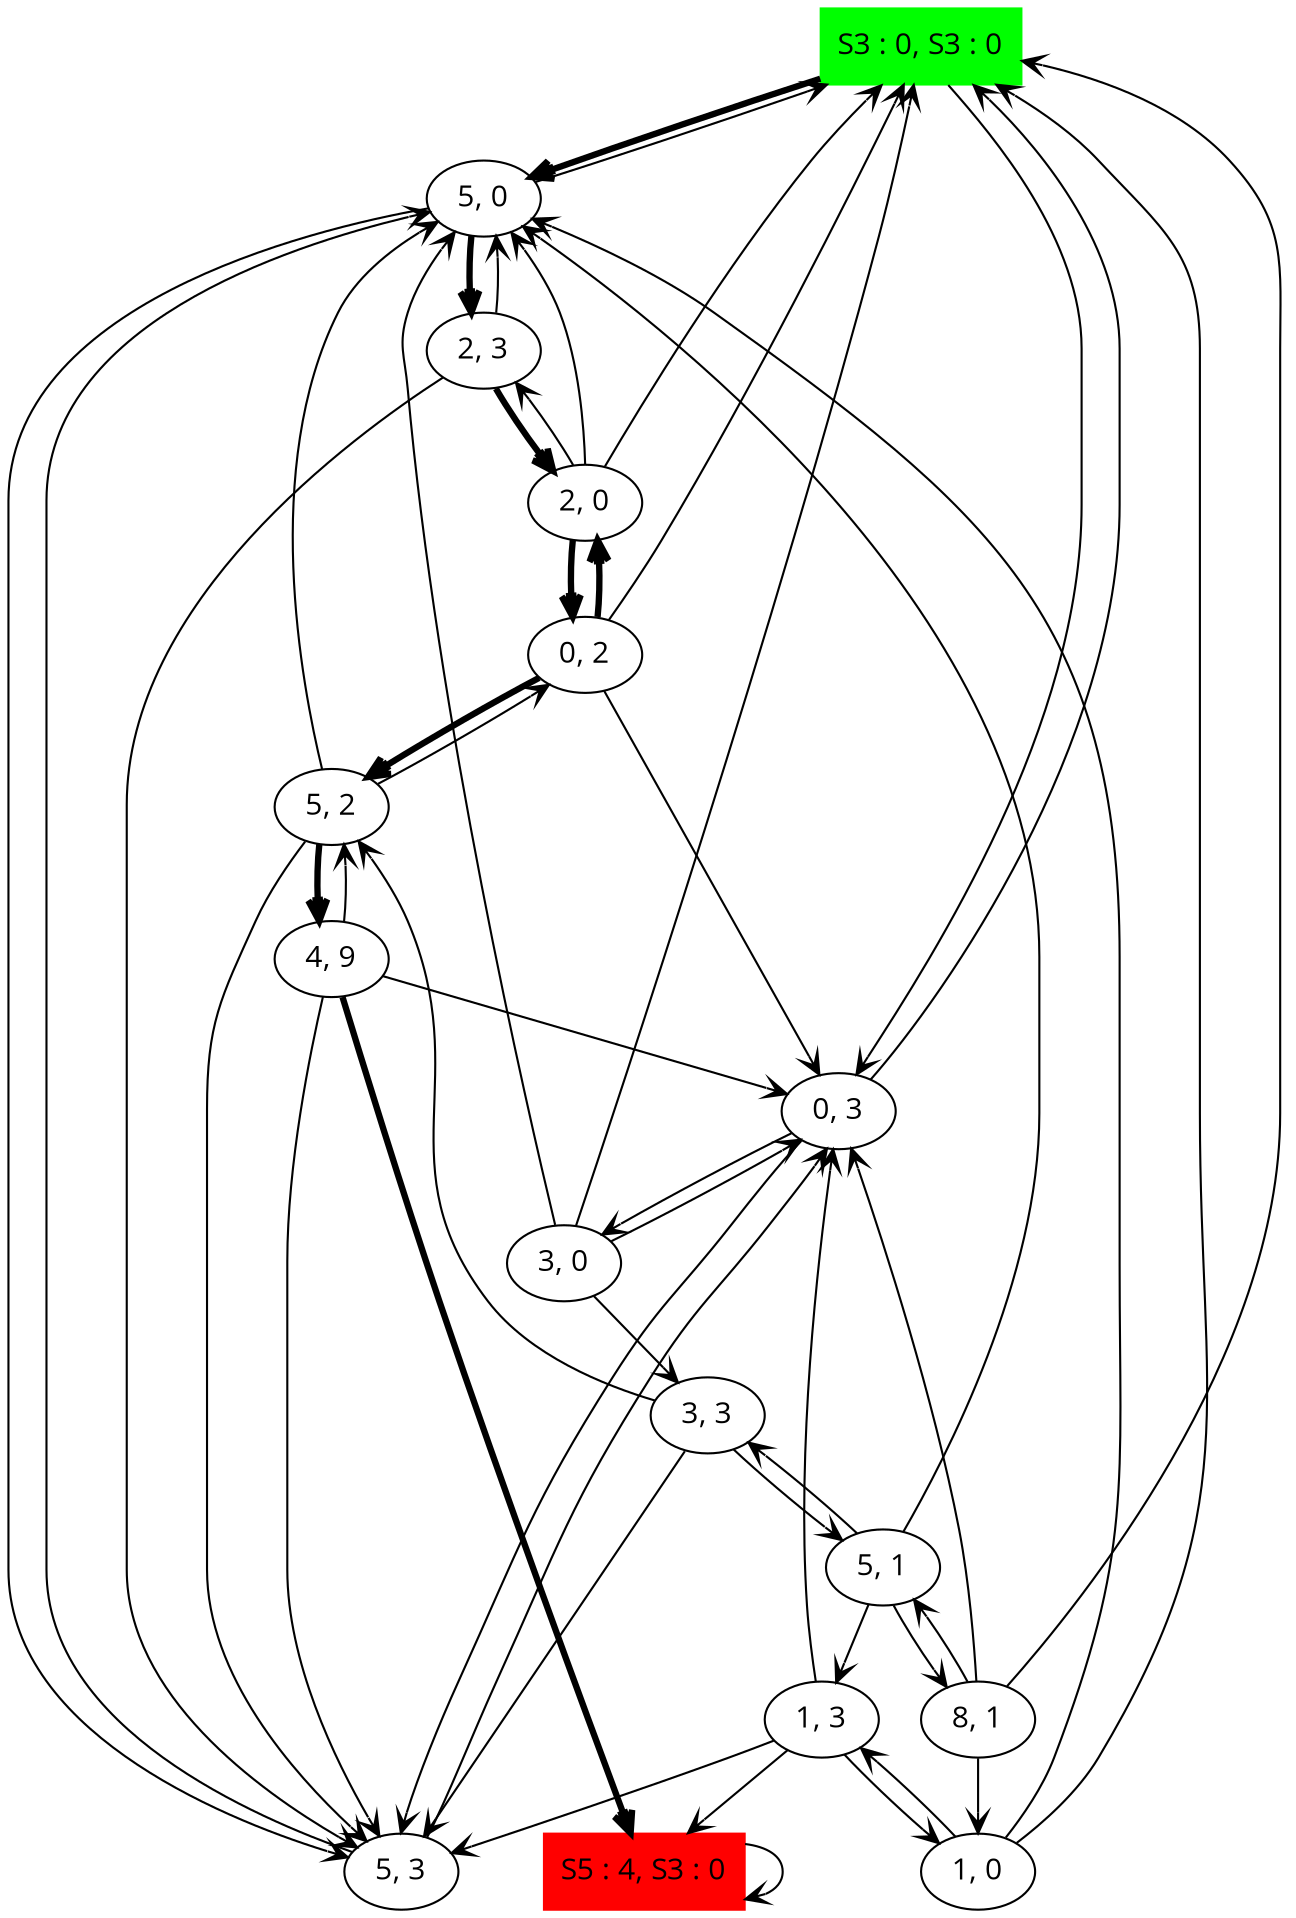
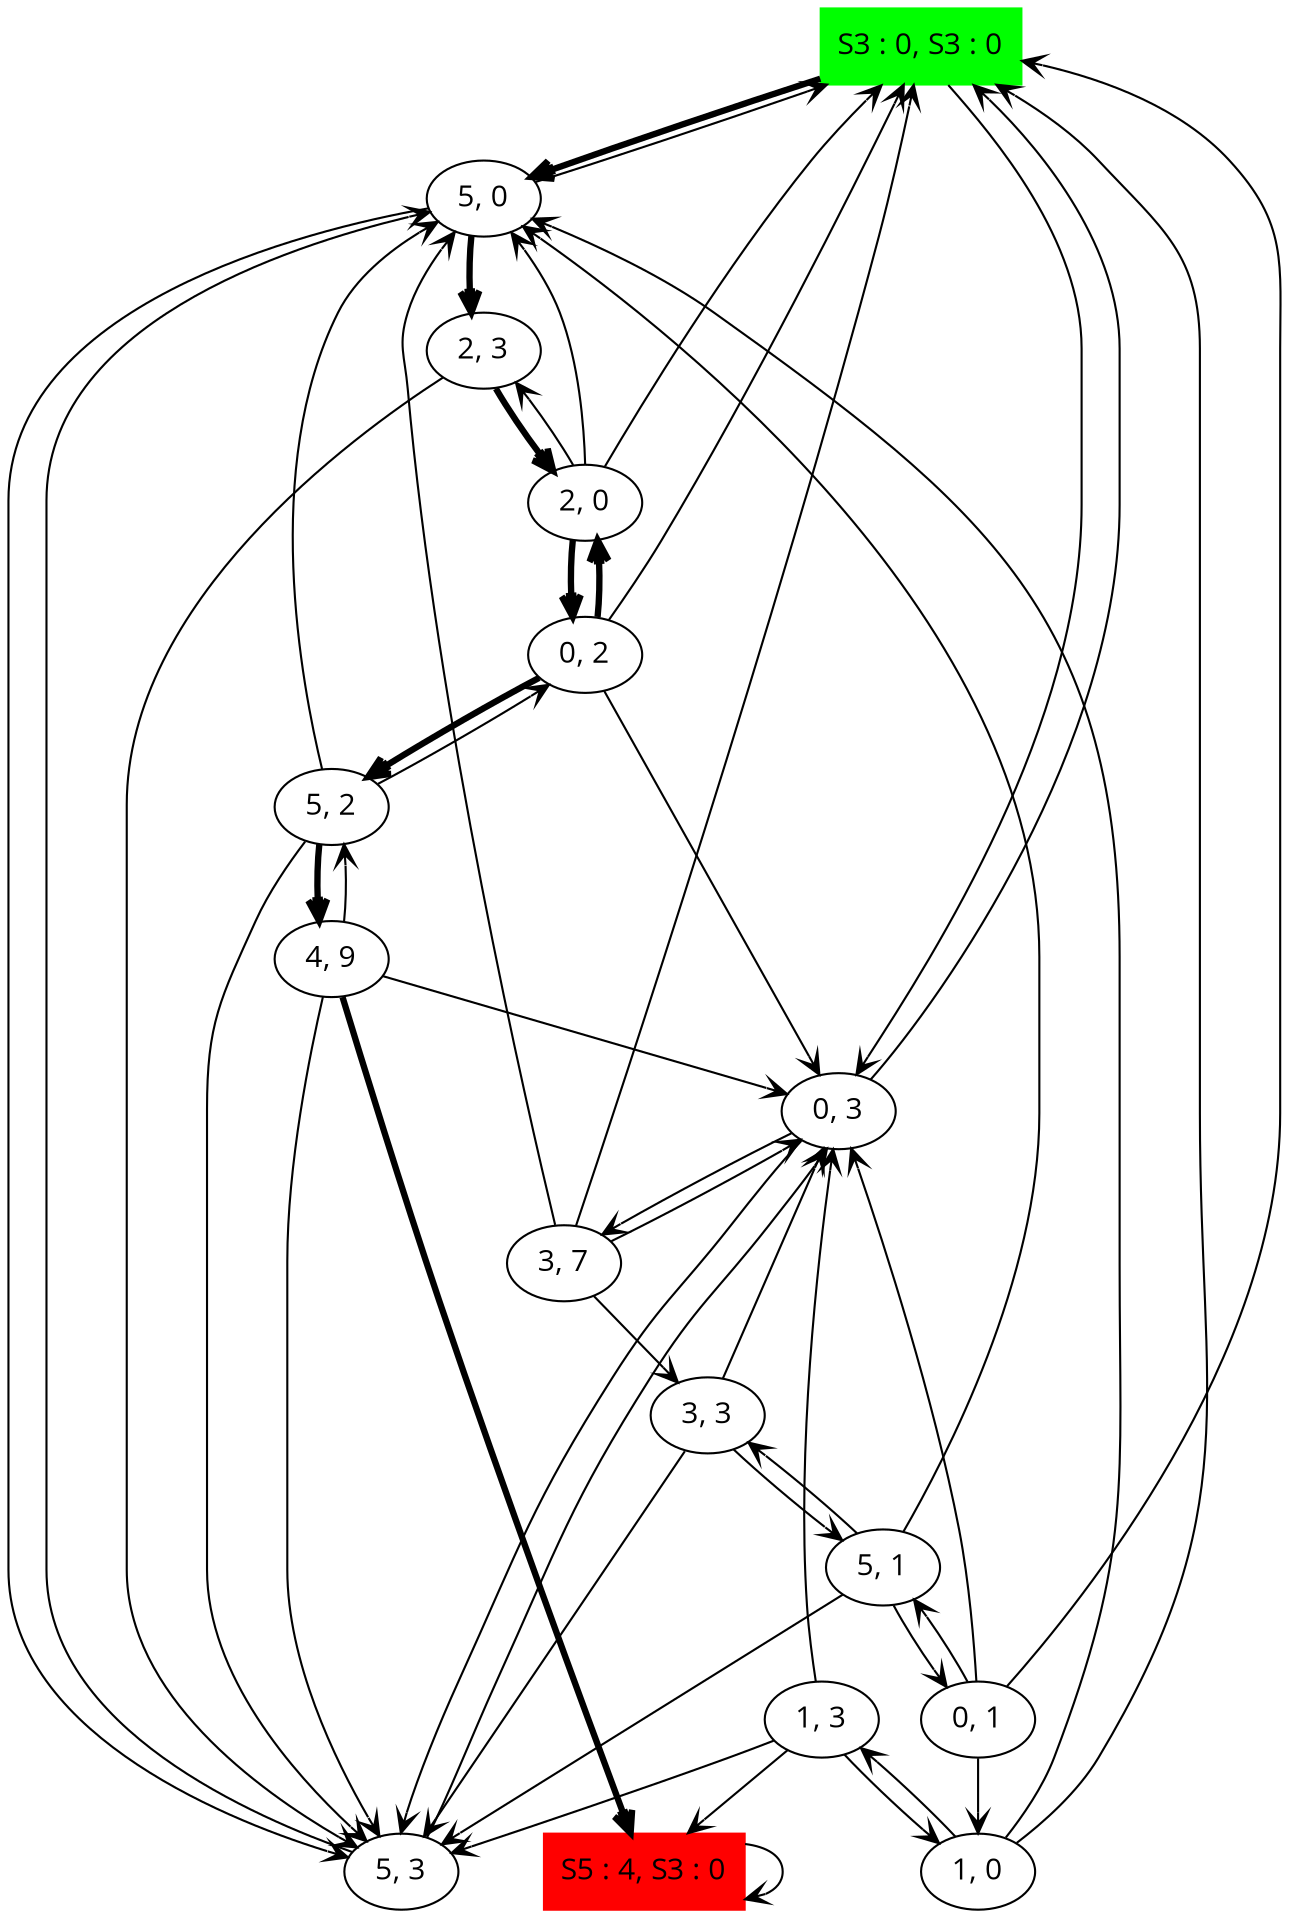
(498, 285) -> none
(436, 1178) -> (769, 1273)
(564, 1263) -> (564, 1263)
(856, 1634) -> (652, 1714)
(978, 1720) -> (978, 1720)
